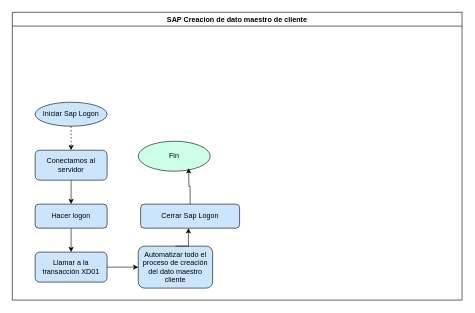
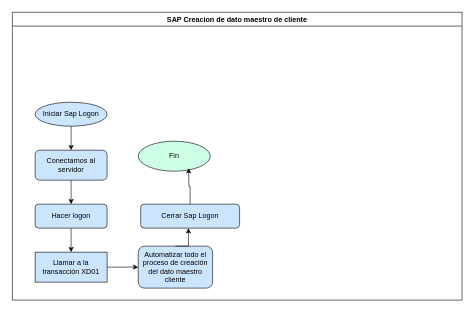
(71, 135) -> (71, 135)
(71, 267) -> (71, 267)
